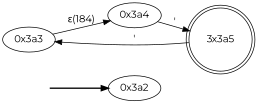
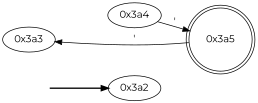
(78, 28) -> none
(221, 40) -> (221, 40)
